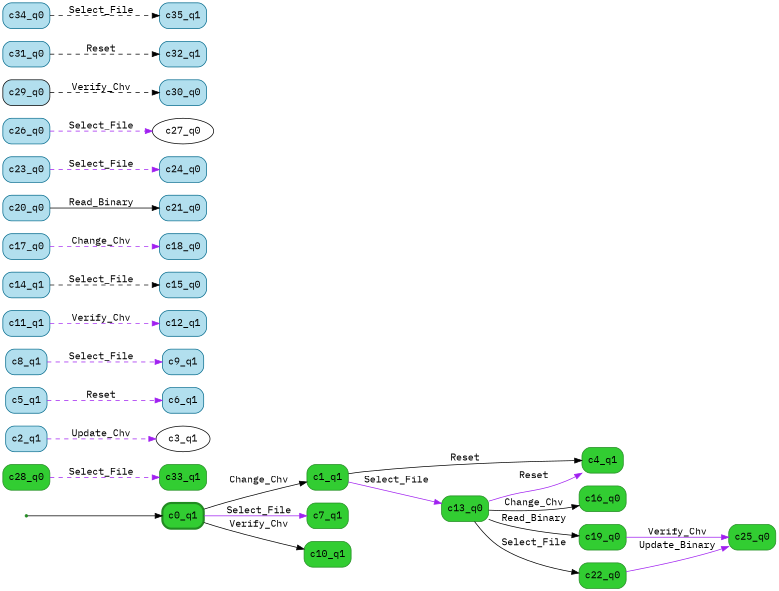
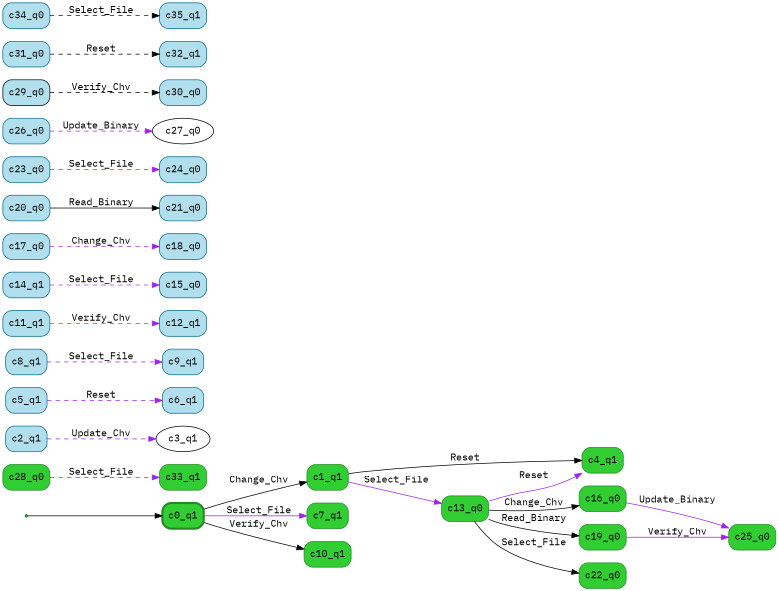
(101, 126) -> (101, 126)
(101, 285) -> (101, 285)
(674, 562) -> (674, 513)
